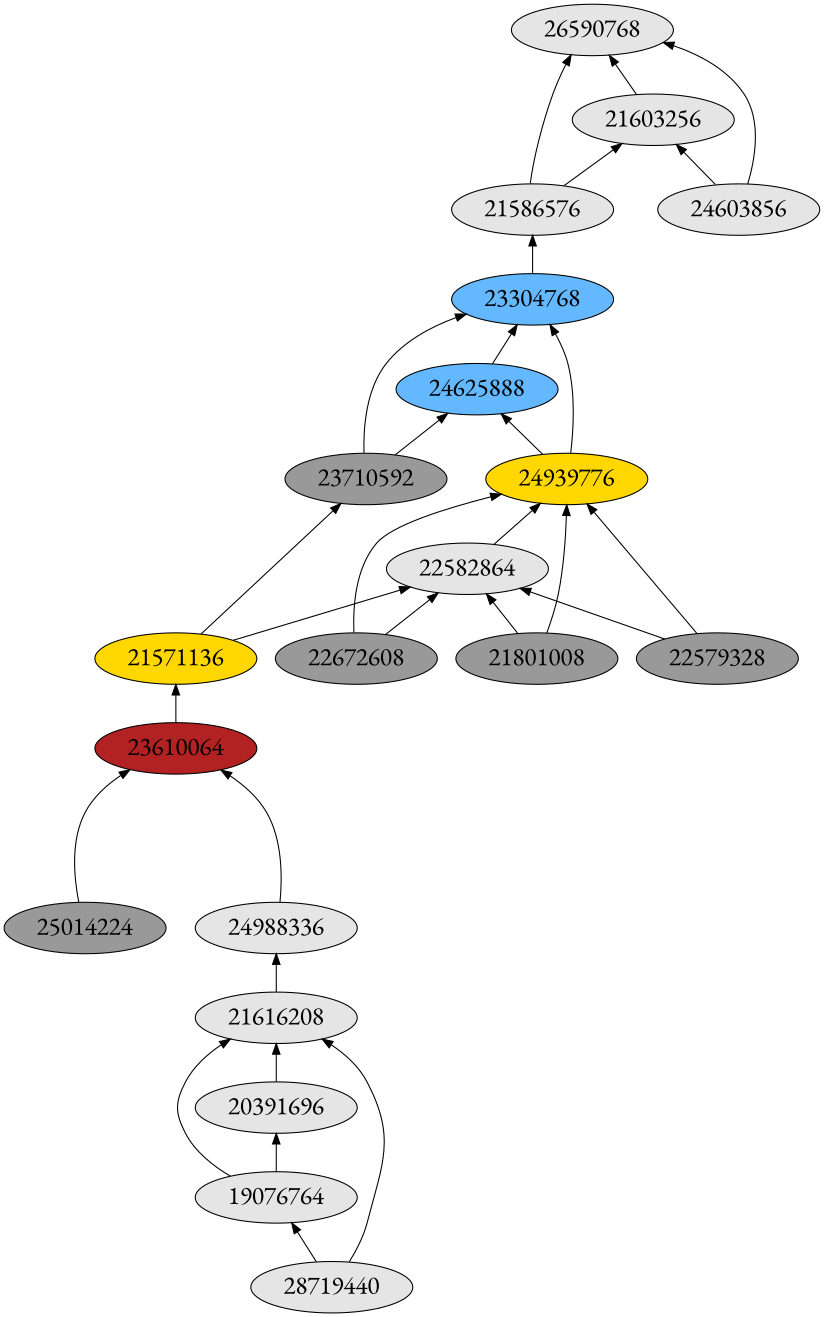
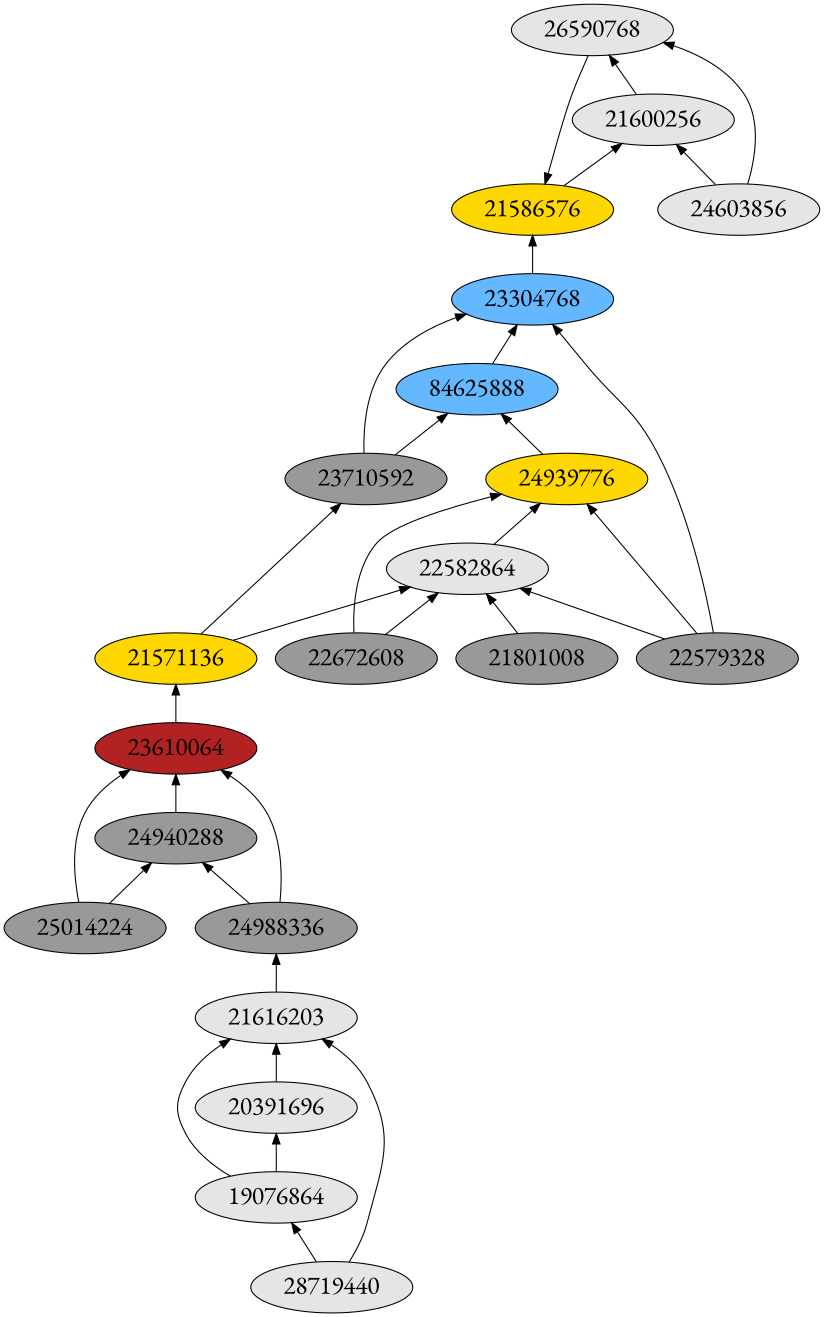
(653, 120) -> (653, 120)
(544, 122) -> (565, 114)
(533, 210) -> (533, 210)
(477, 389) -> (477, 389)
(572, 392) -> (665, 468)
(561, 575) -> none
none -> (176, 838)
(276, 928) -> (276, 928)
(276, 1018) -> (276, 1018)
(276, 1197) -> (276, 1197)
